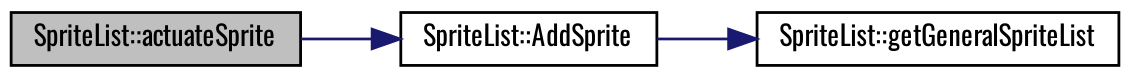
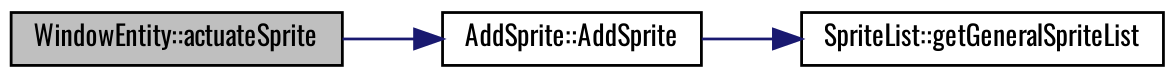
(156, 39) -> (177, 39)
(529, 39) -> (572, 39)
